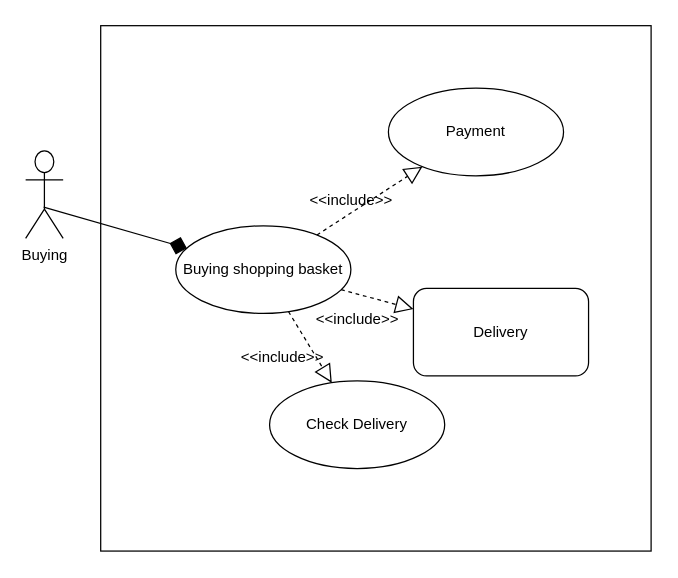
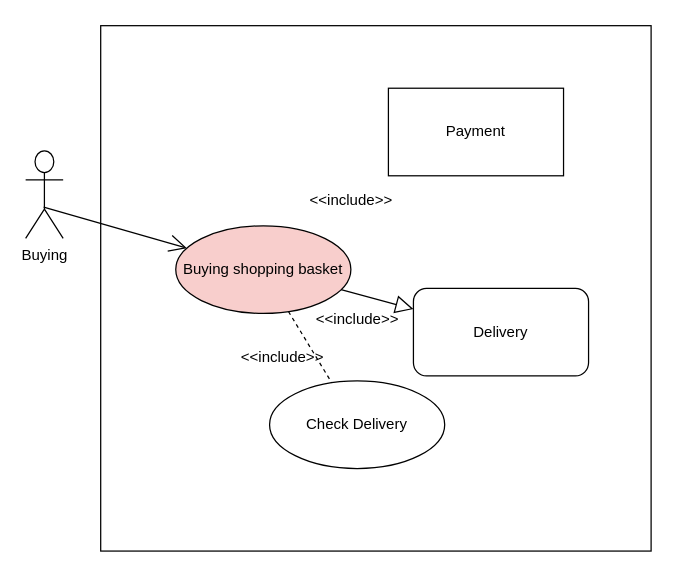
(476, 132) -> (476, 132)
(362, 206) -> none
(169, 243) -> (175, 245)
(263, 269) -> (263, 269)
(368, 297) -> (368, 297)
(321, 366) -> (326, 374)
